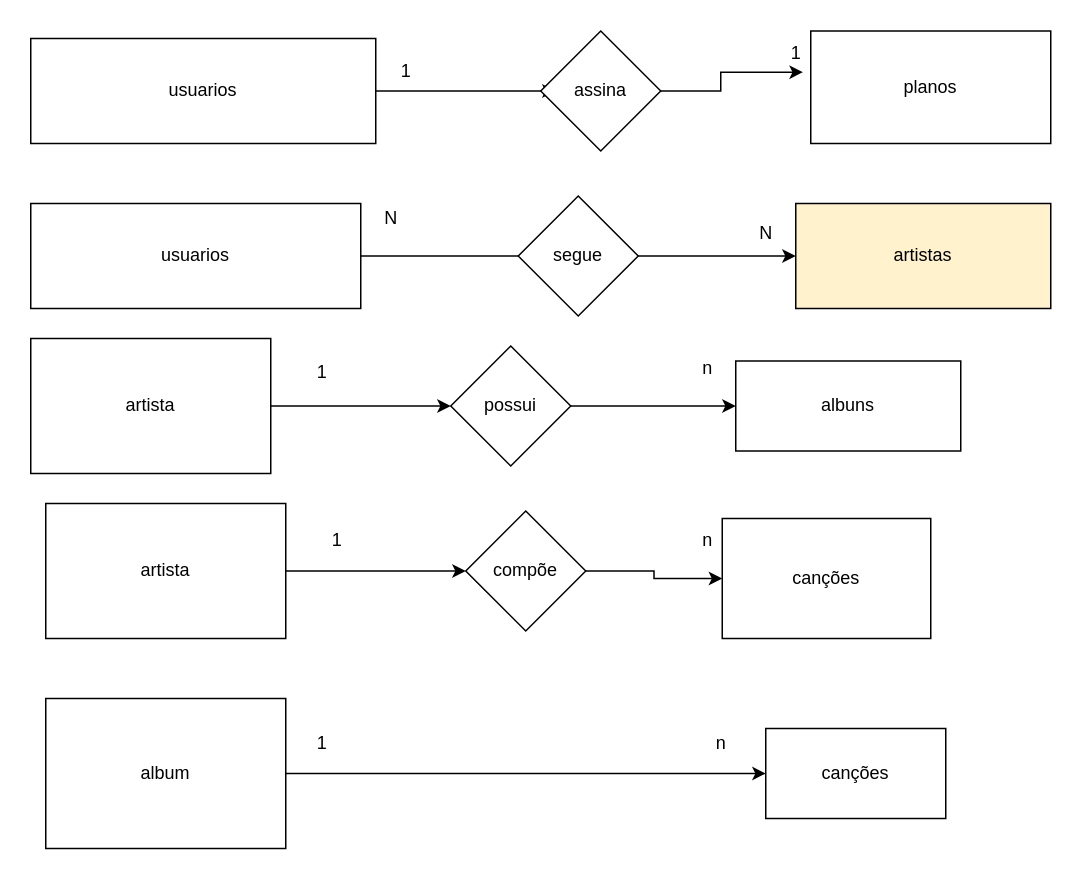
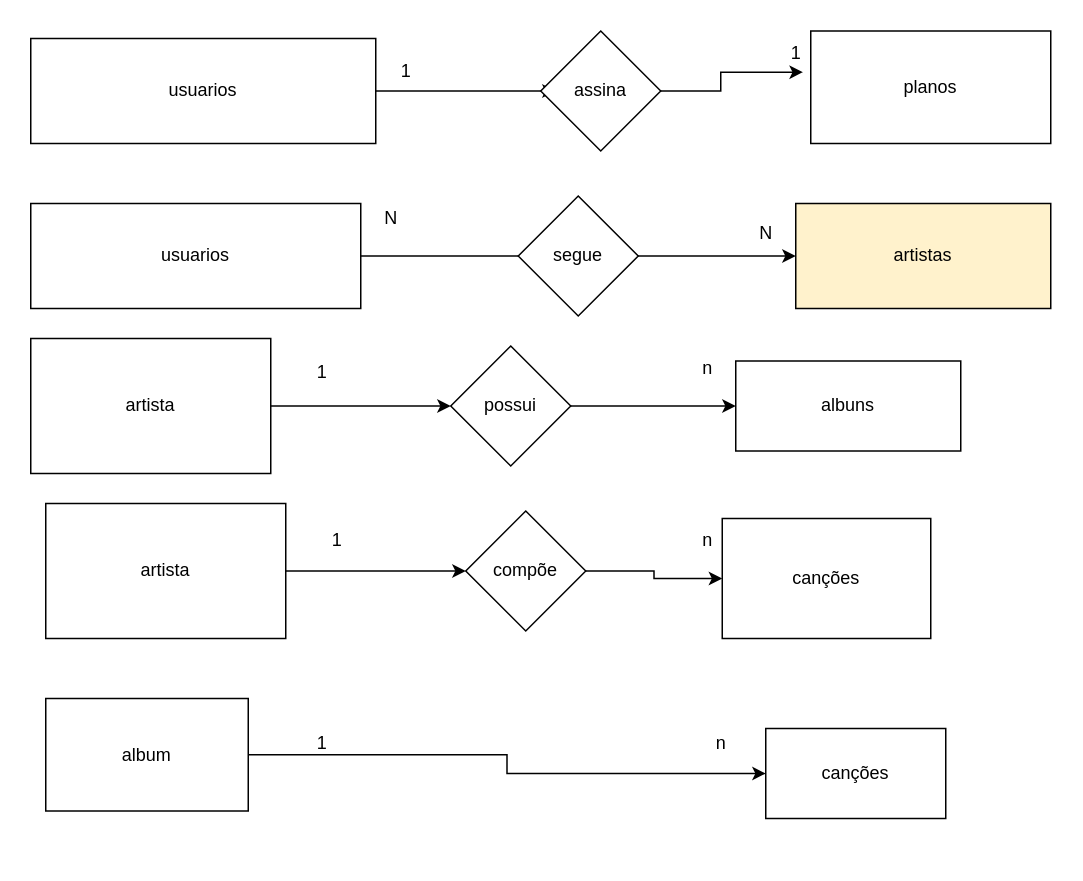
(166, 773) -> (147, 755)
